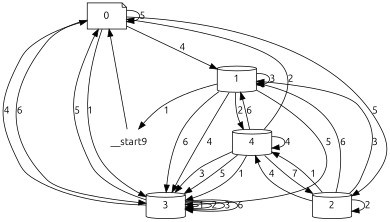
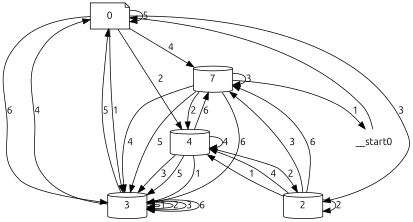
(245, 45) -> (148, 76)
(237, 79) -> (213, 79)
(375, 111) -> (402, 111)
(129, 142) -> (374, 142)
(295, 174) -> (291, 174)
